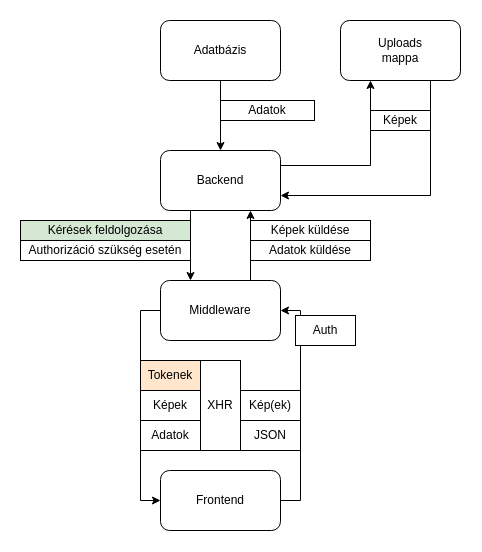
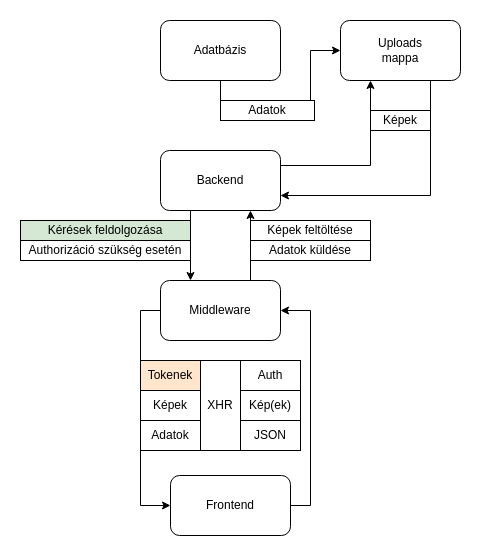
(221, 131) -> (311, 66)
(311, 231) -> (311, 231)
(326, 331) -> (271, 376)
(221, 501) -> (231, 506)
